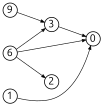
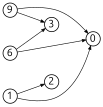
(71, 31) -> (55, 10)
(29, 66) -> (29, 90)
